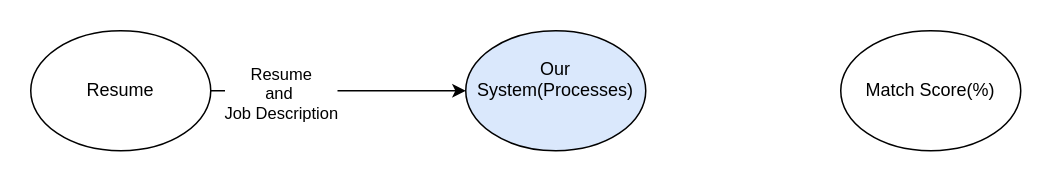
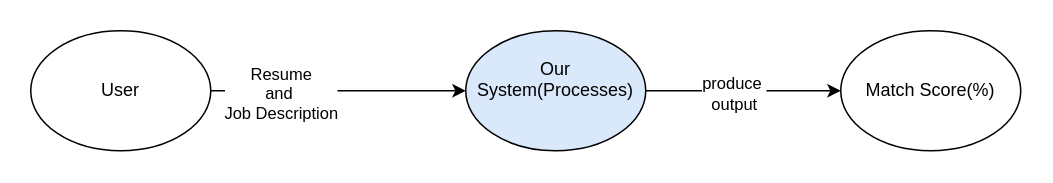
(121, 91) -> (121, 91)
none -> (798, 91)
